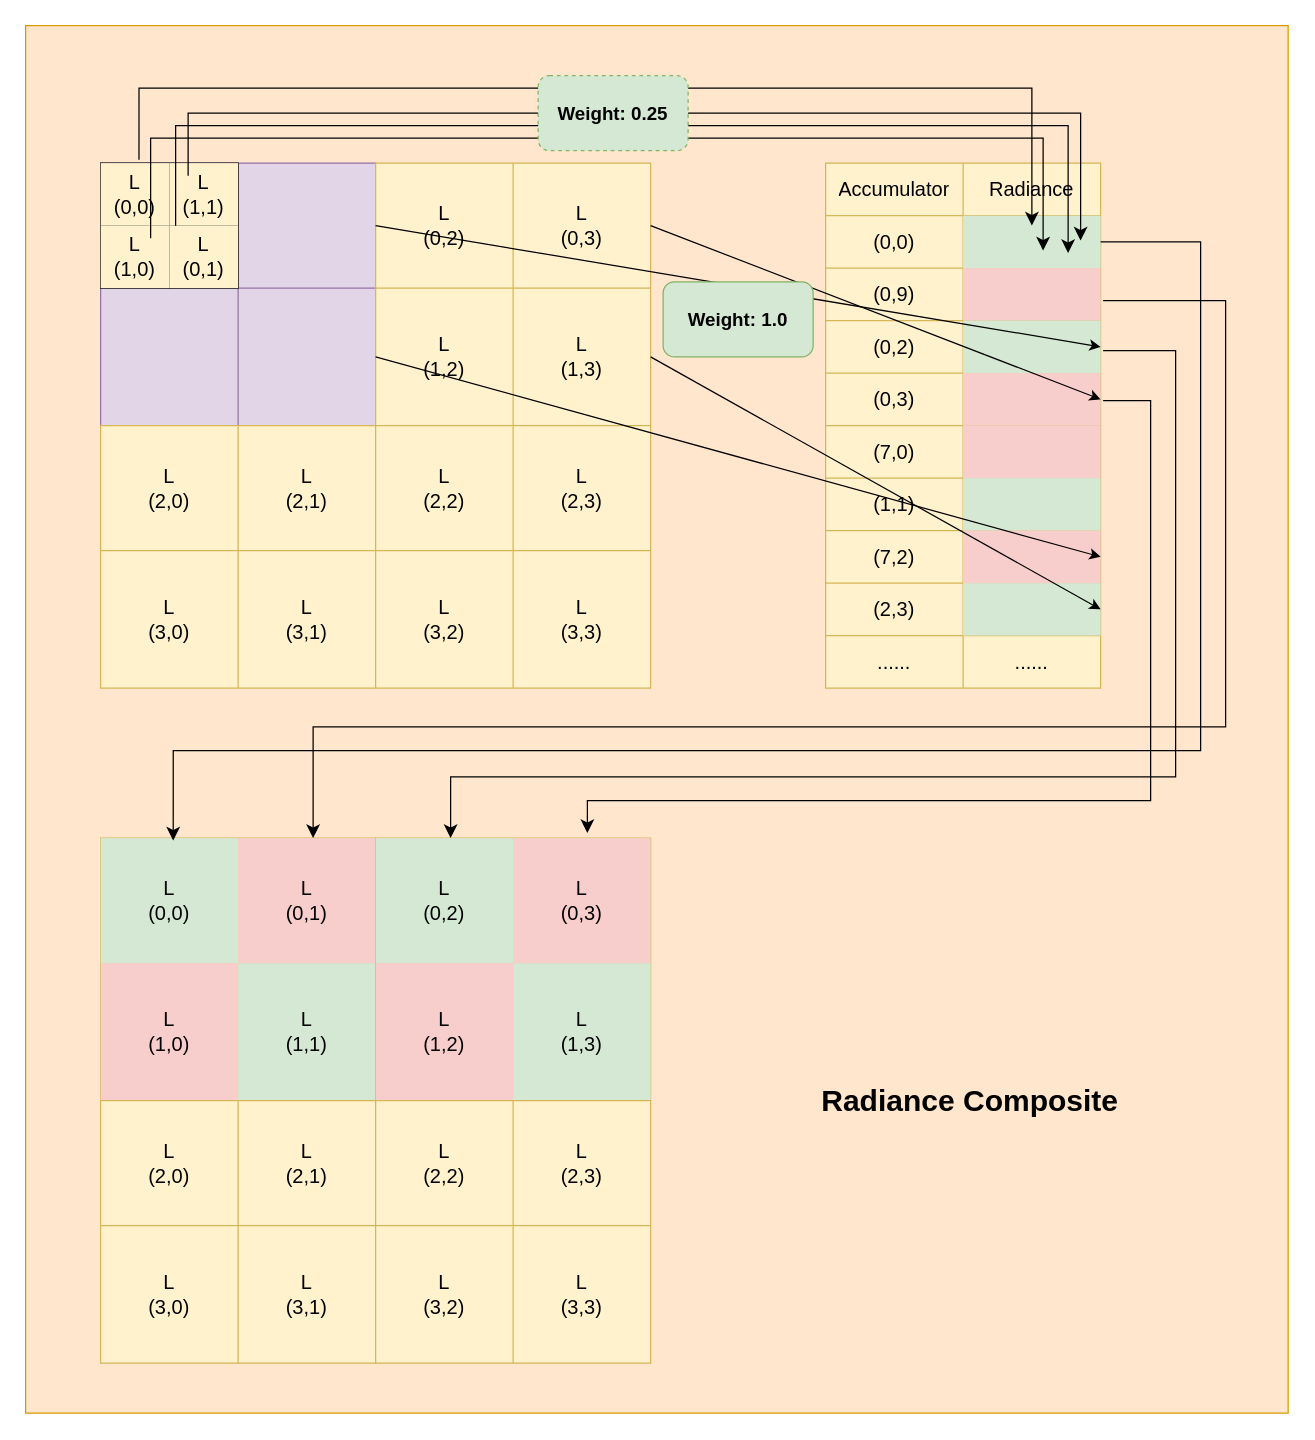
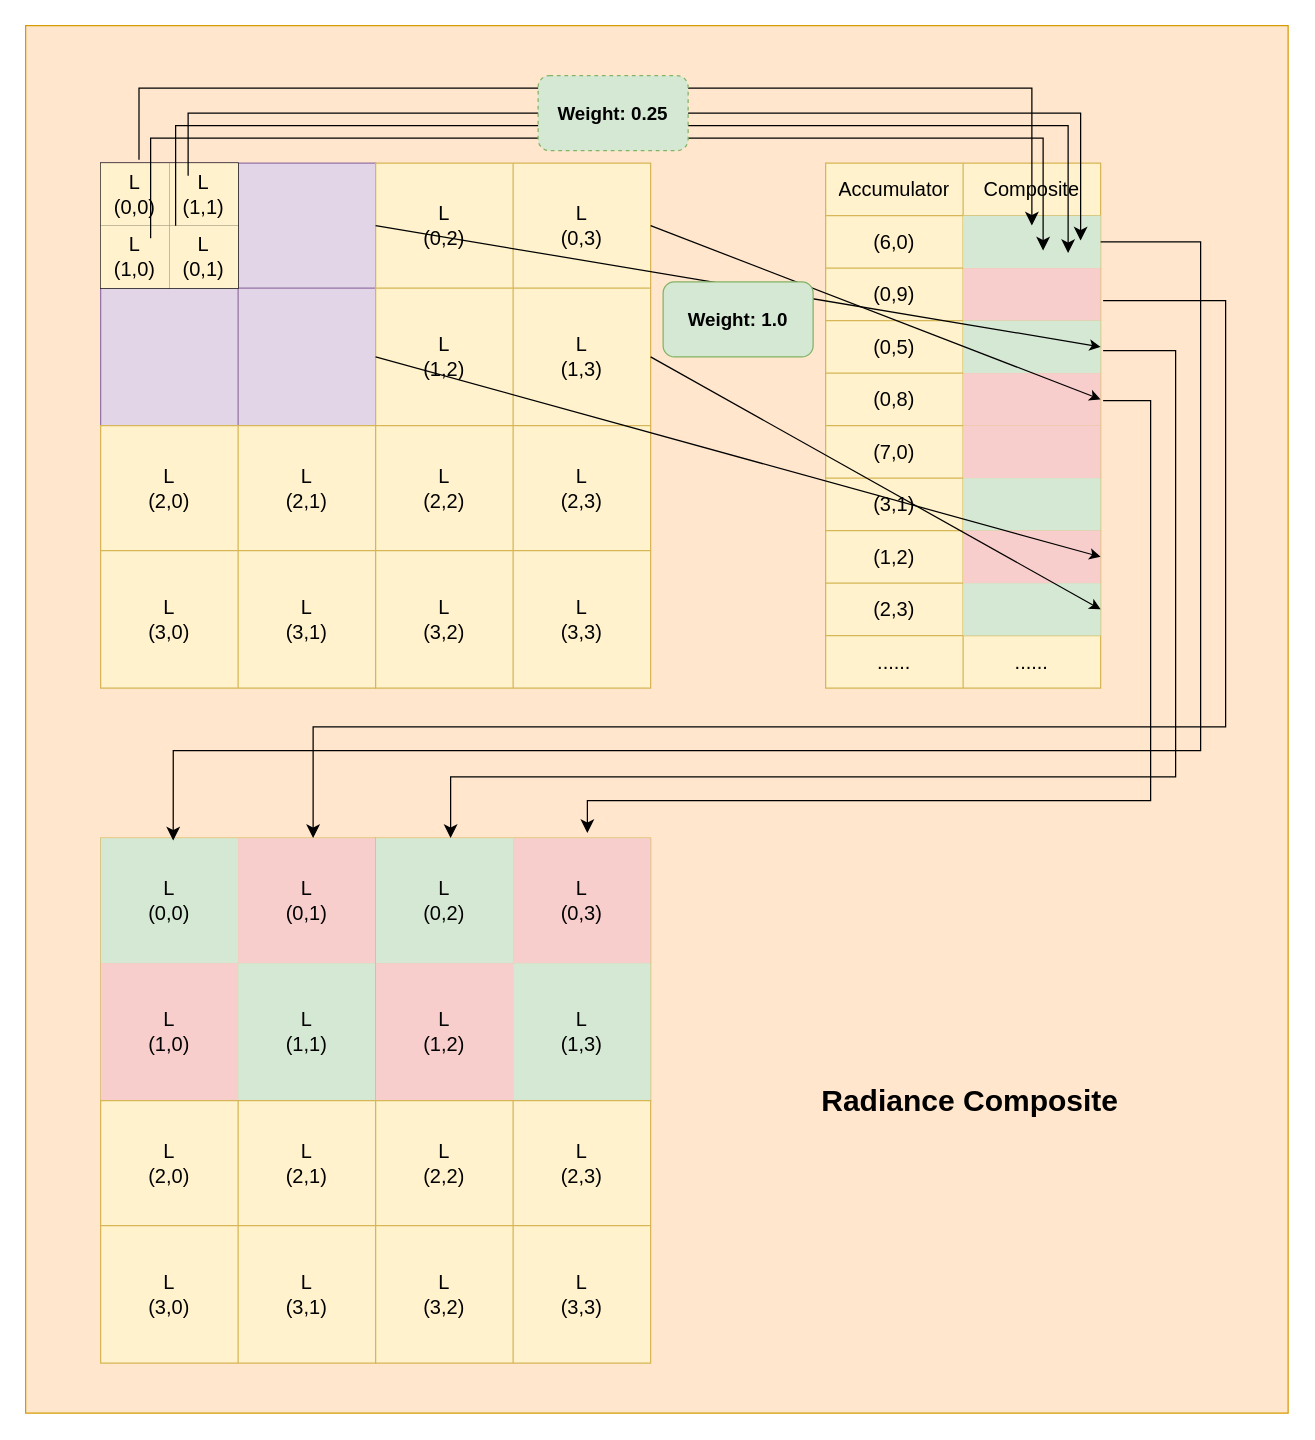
(1032, 189) -> (1032, 189)
(894, 242) -> (894, 242)
(894, 347) -> (894, 347)
(894, 399) -> (894, 399)
(894, 504) -> (894, 504)
(894, 557) -> (894, 557)
